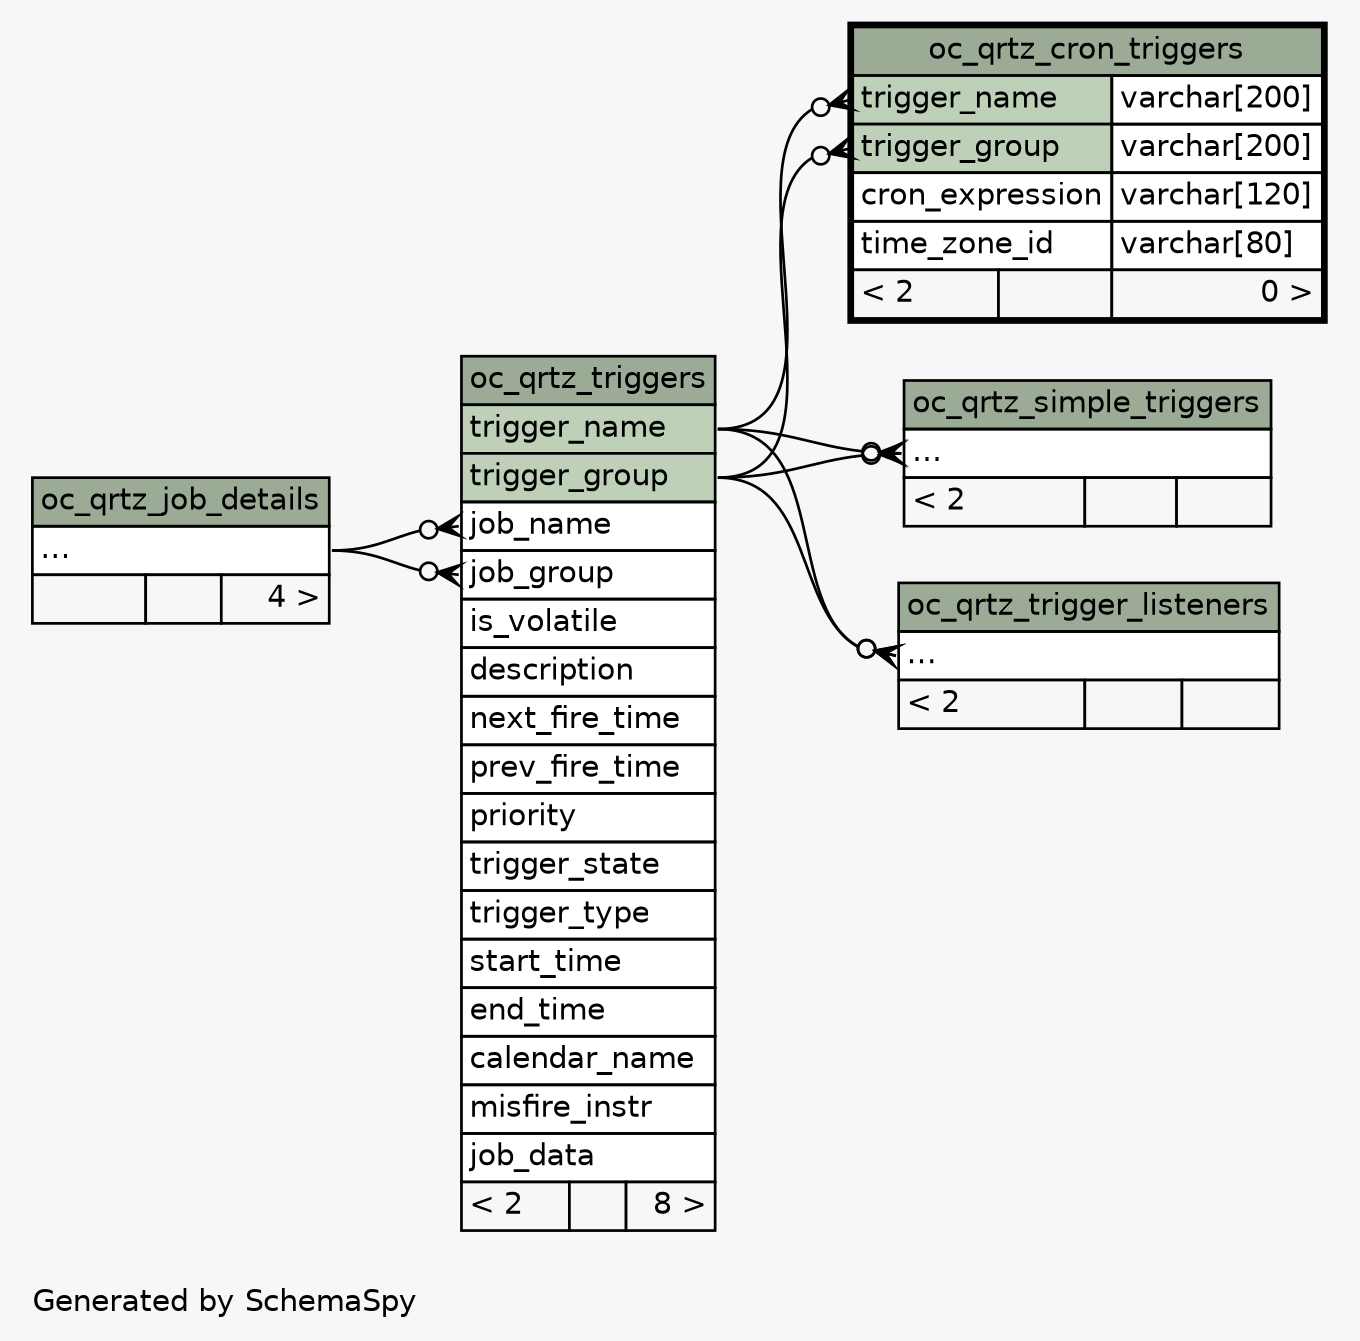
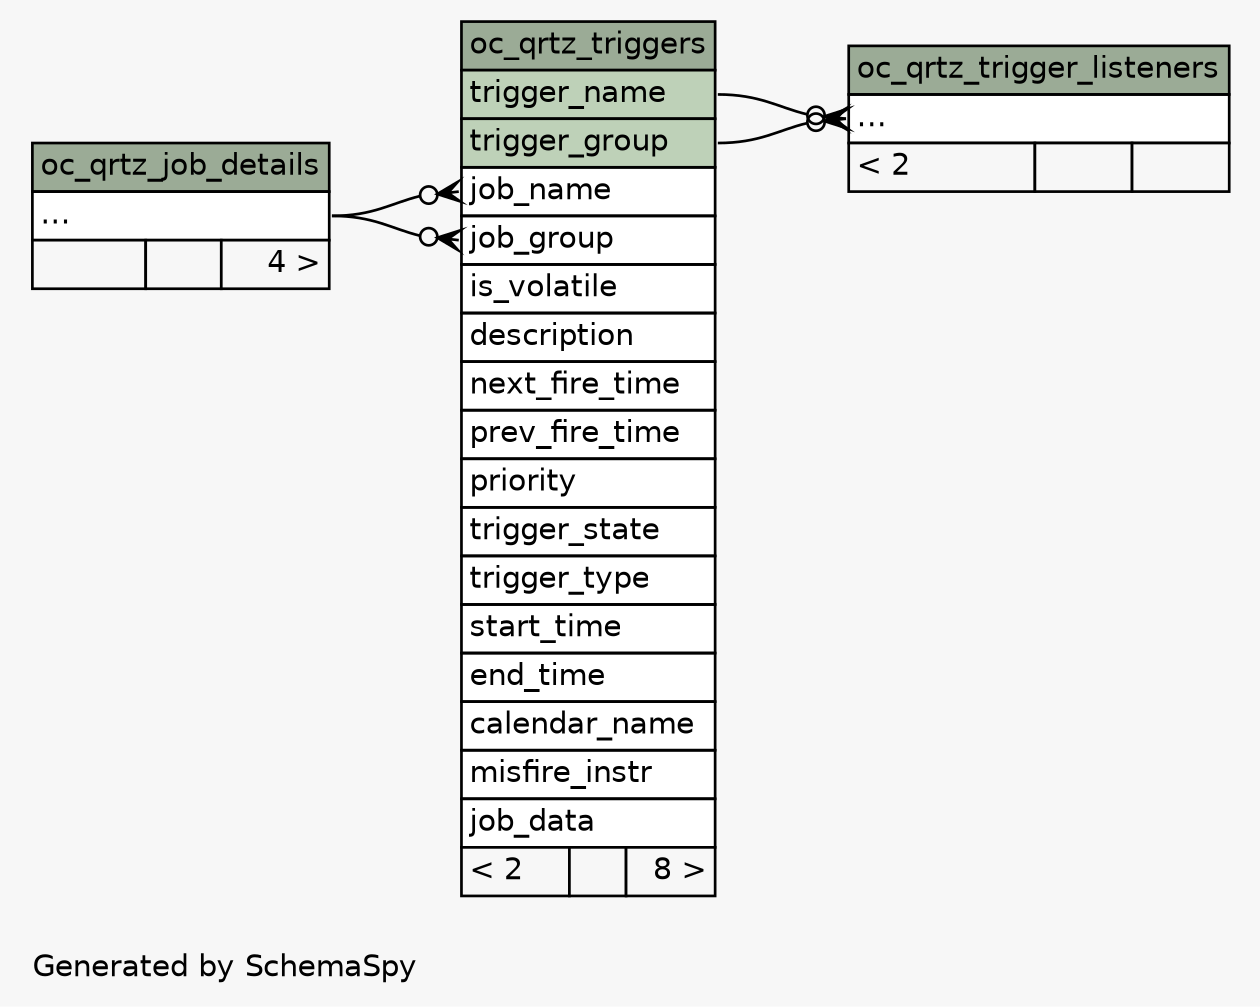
(1088, 173) -> none
(1088, 453) -> none
